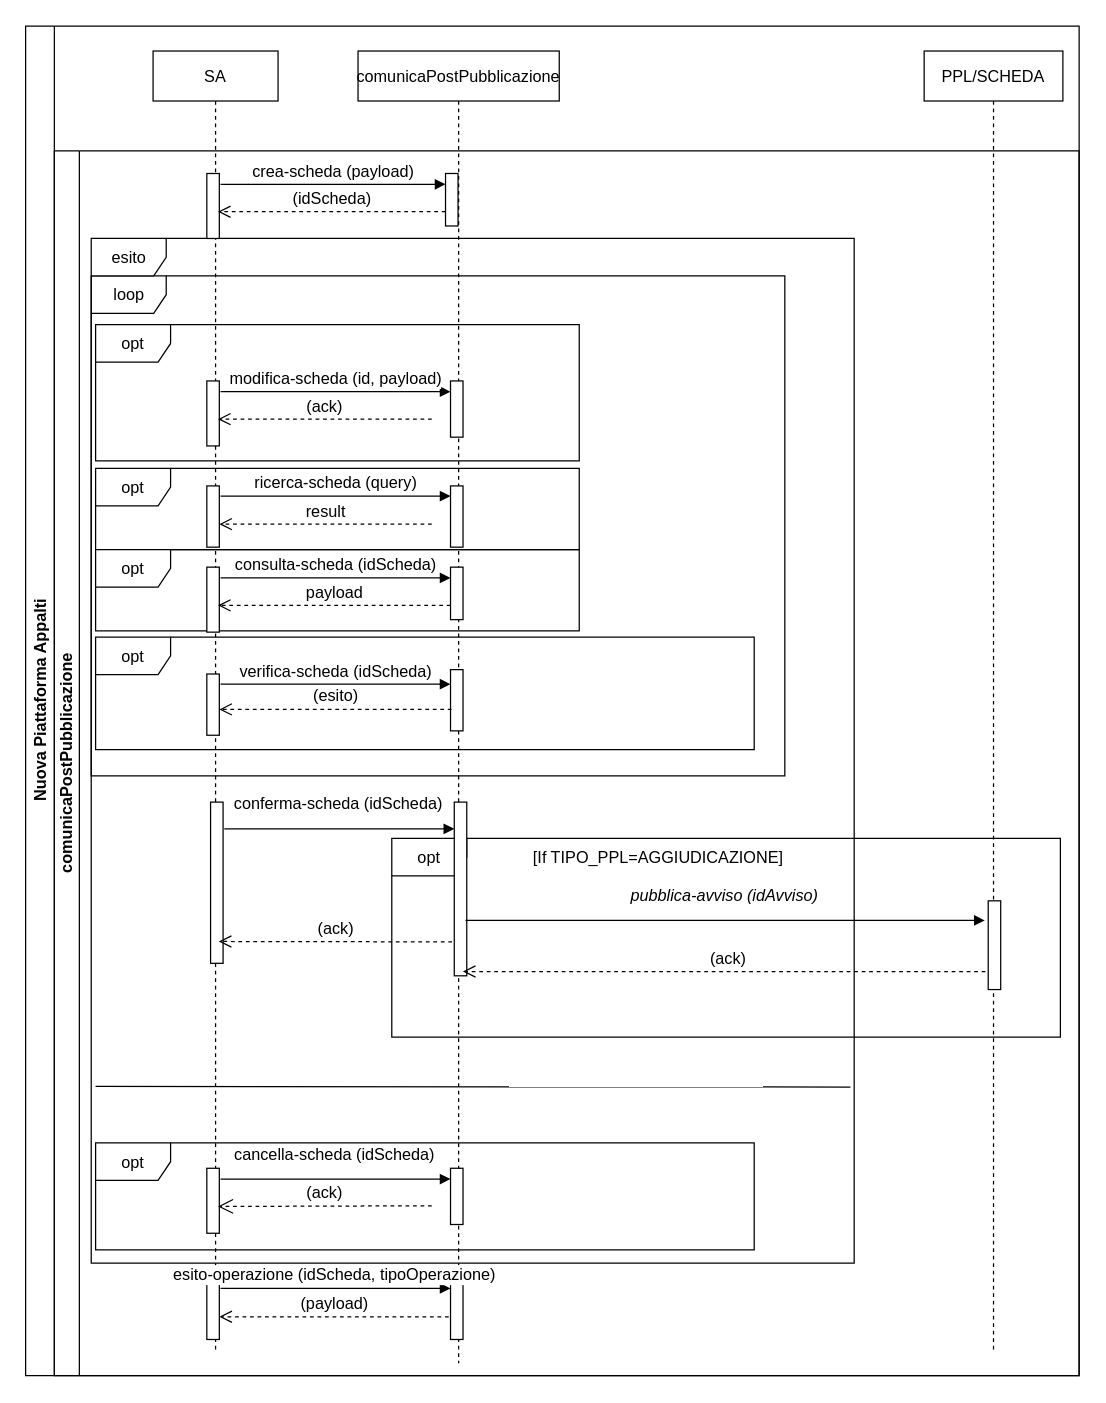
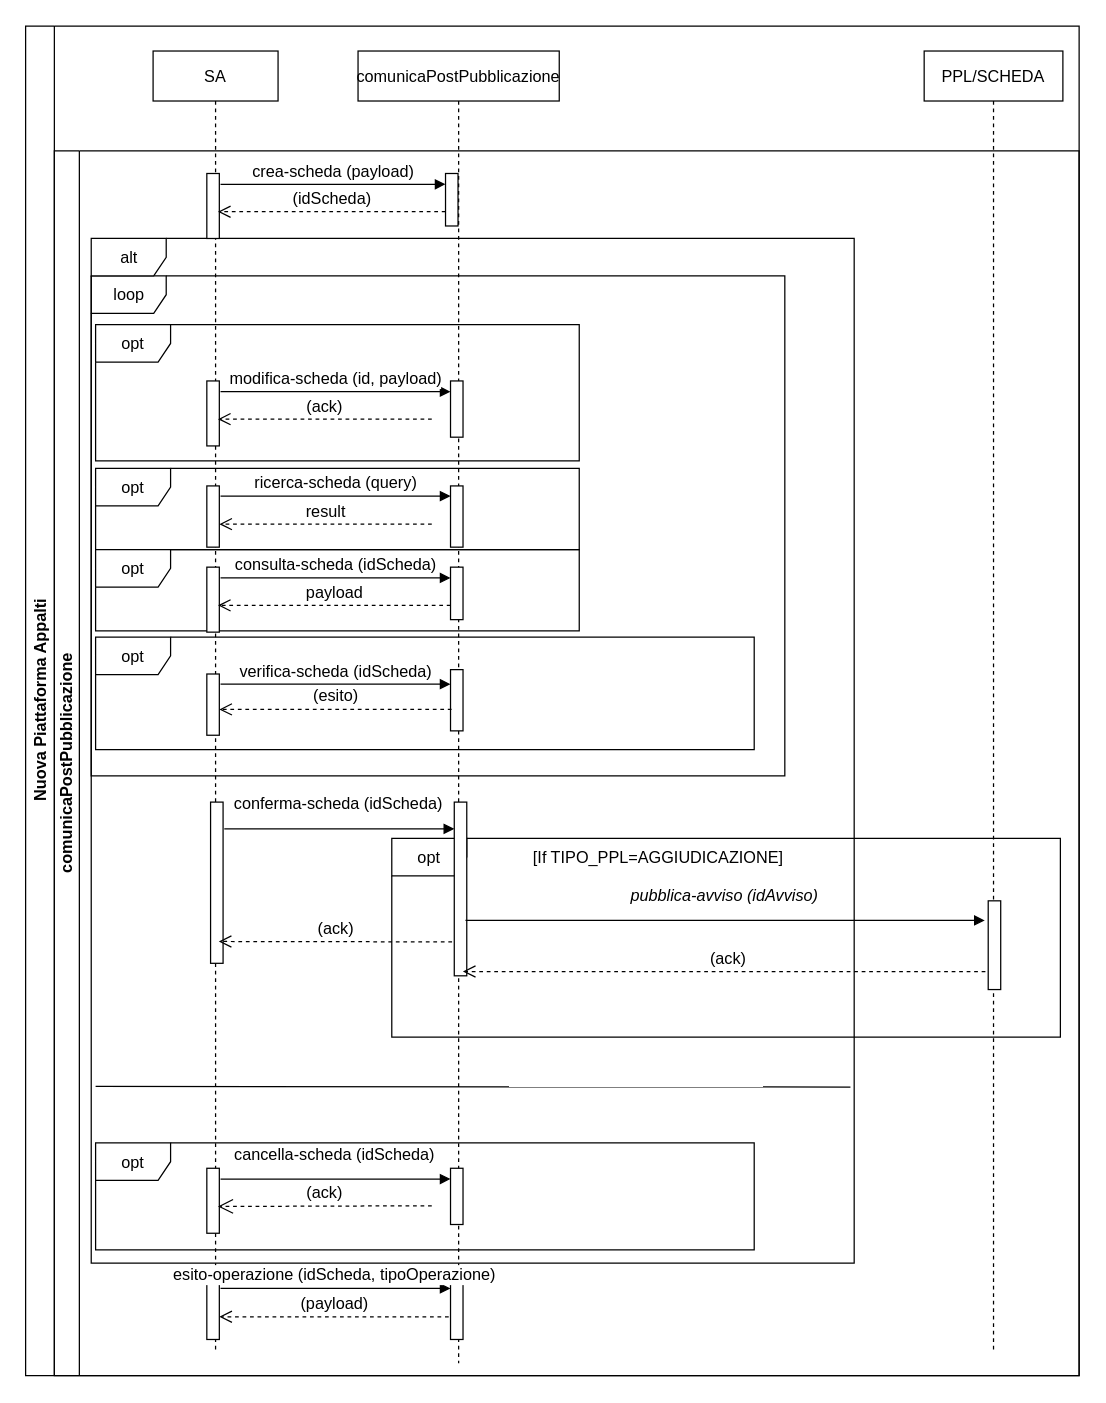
(129, 257) -> (129, 257)
